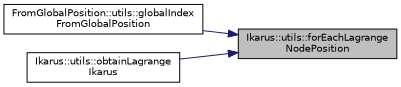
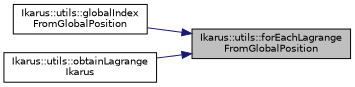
(103, 19) -> (80, 19)
(318, 44) -> (271, 44)
